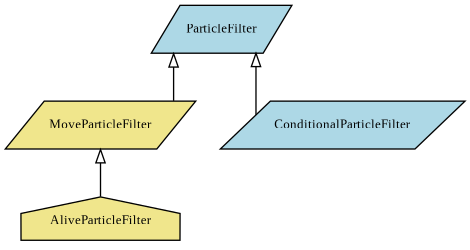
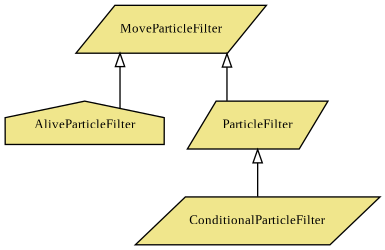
(222, 29) -> (258, 125)
(174, 84) -> (227, 84)
(343, 125) -> (258, 221)
